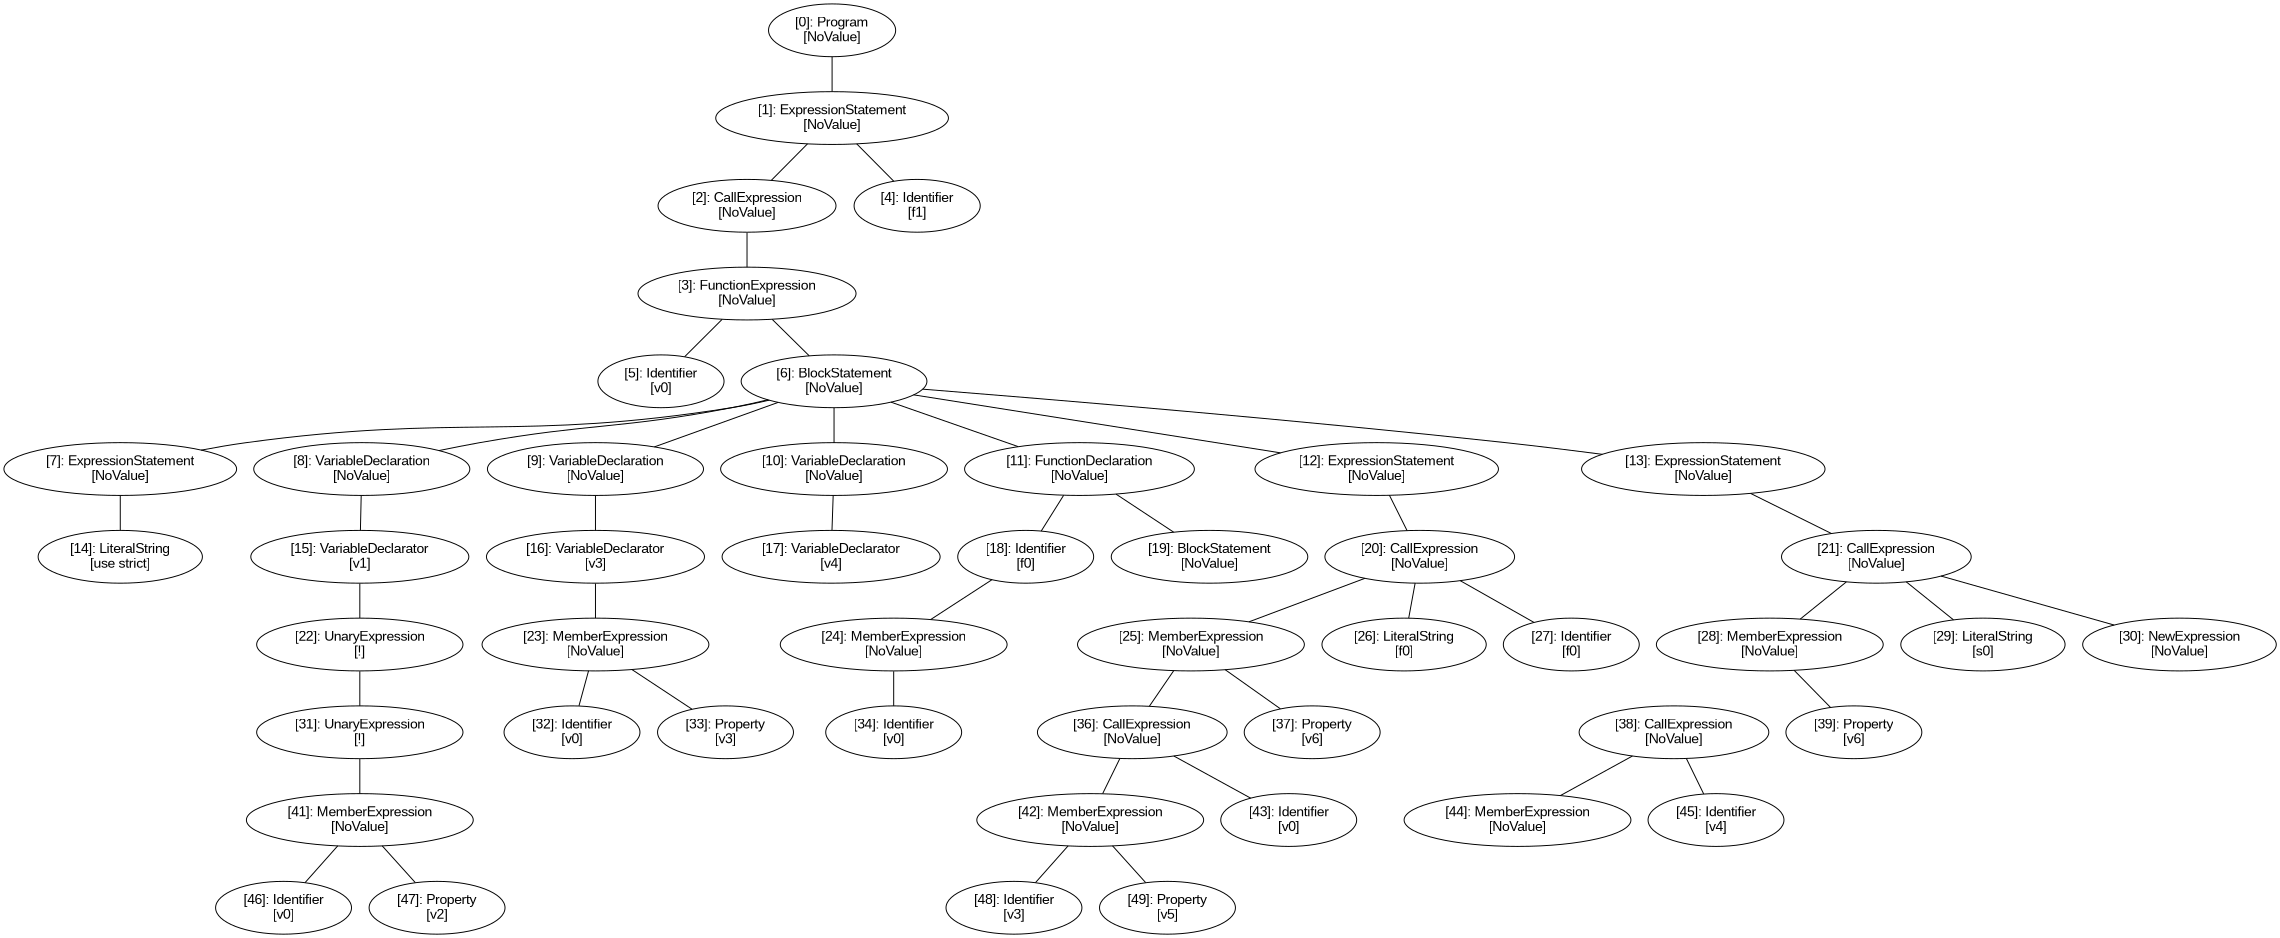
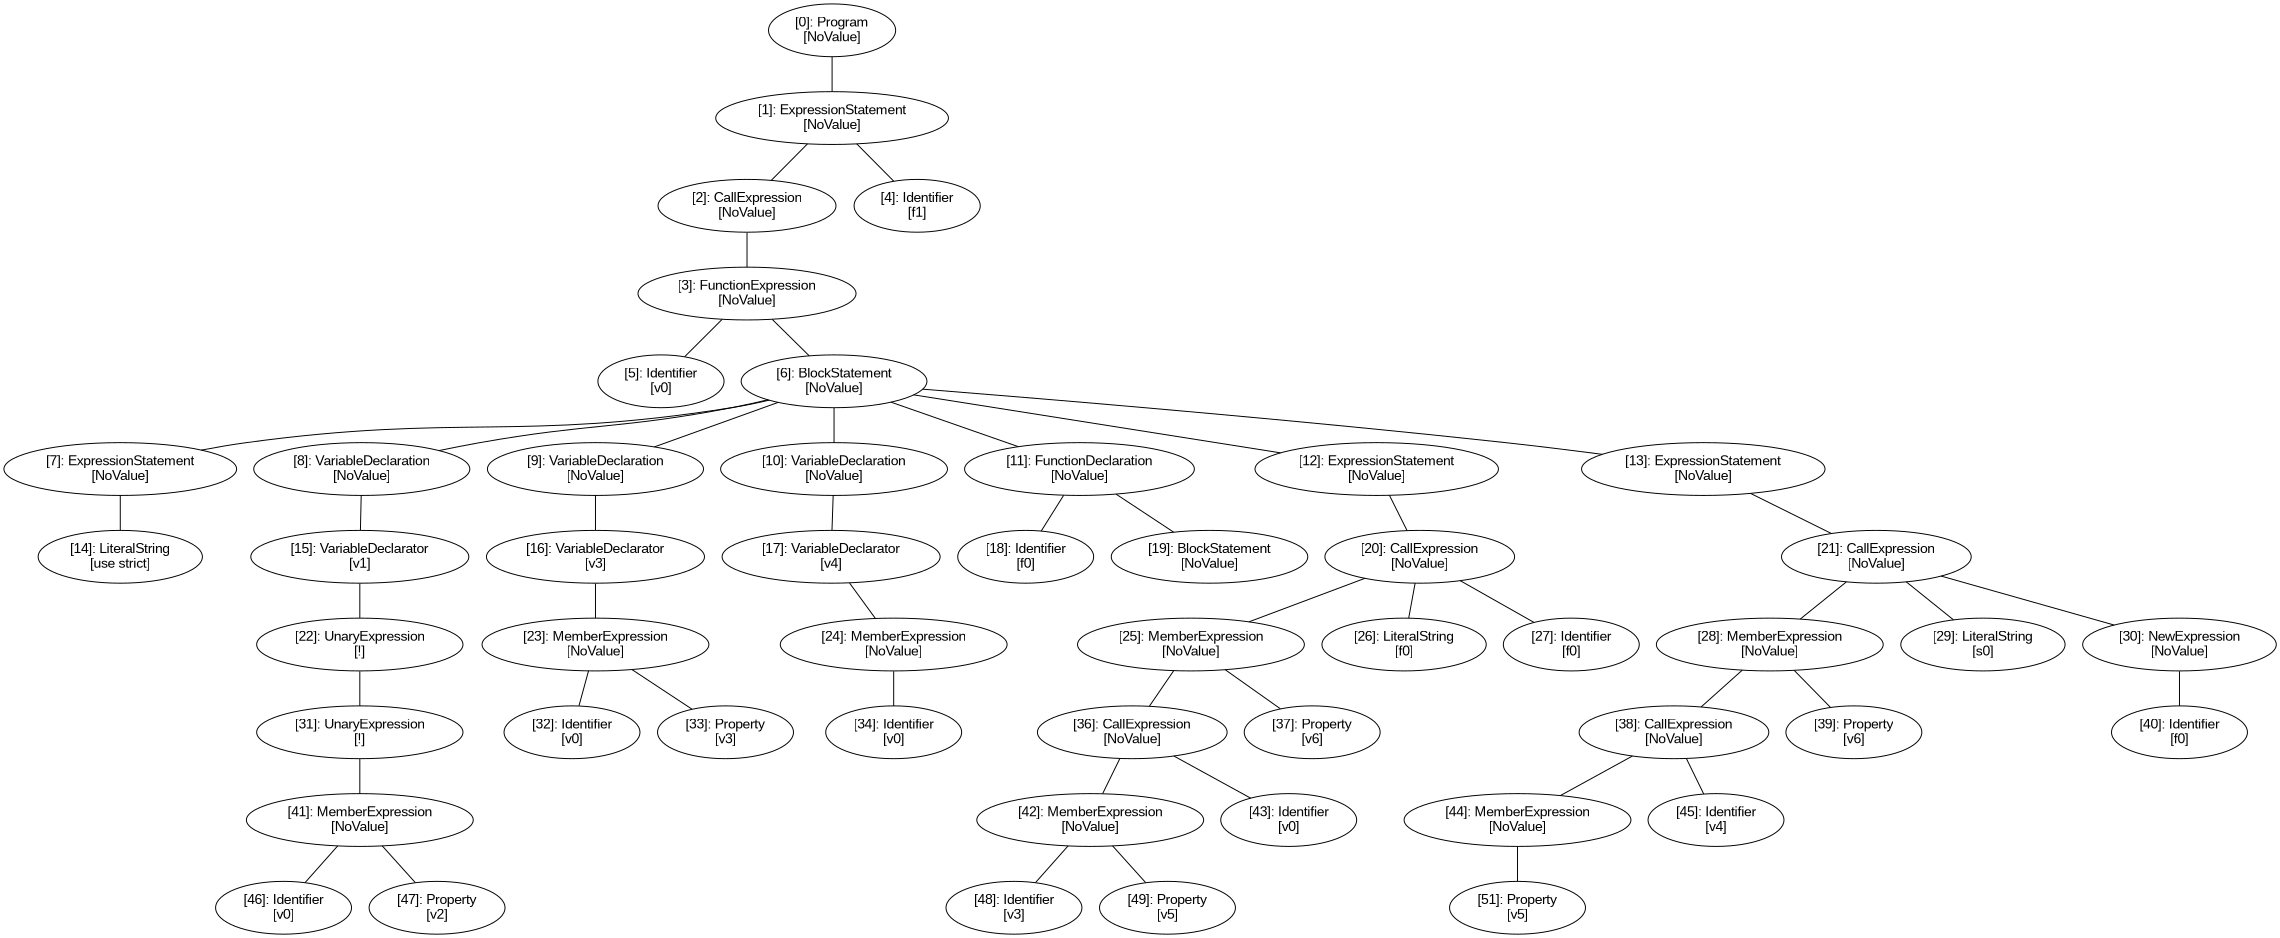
(961, 600) -> (862, 601)
none -> (1722, 689)
none -> (2179, 732)
none -> (1518, 908)
